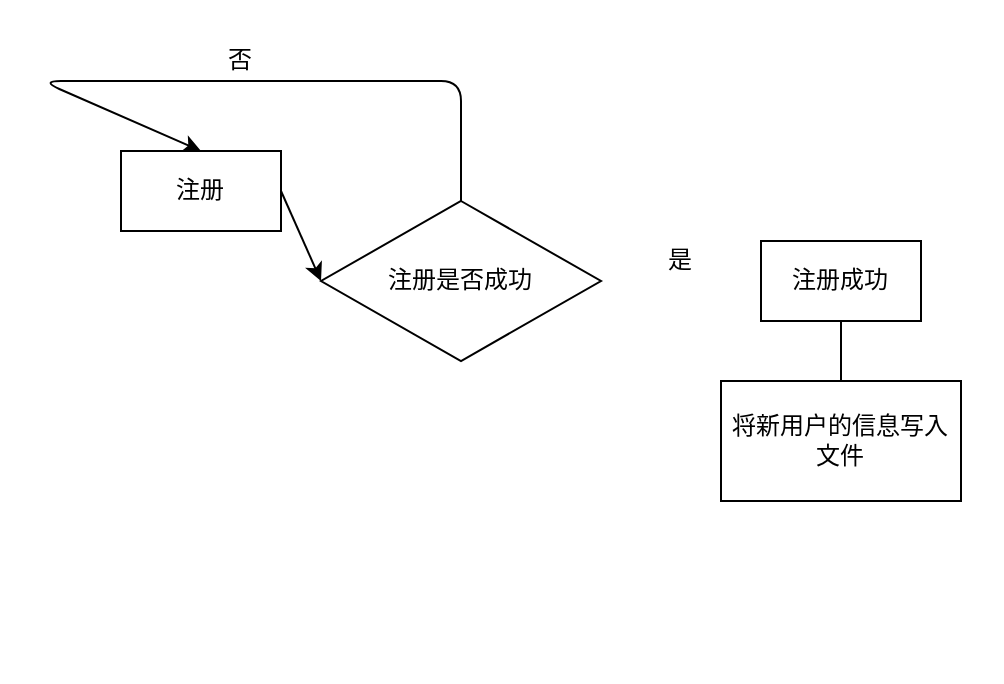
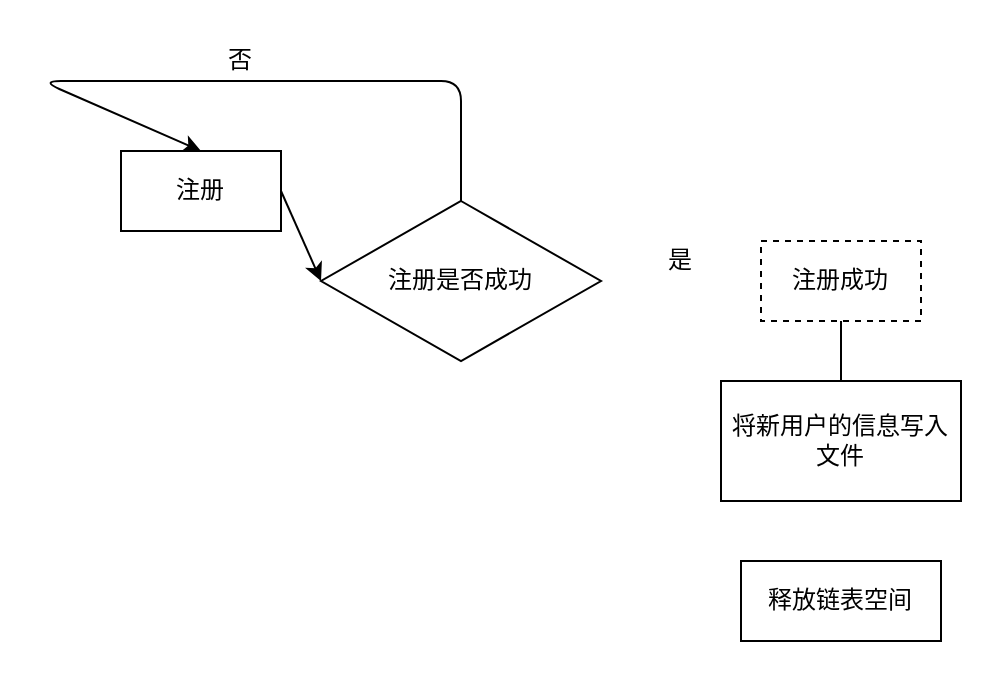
(841, 281) -> (841, 281)
none -> (841, 601)
